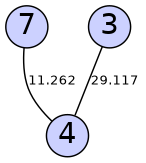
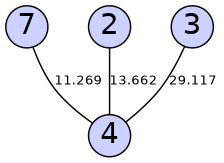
none -> (110, 27)
(53, 81) -> (79, 81)
